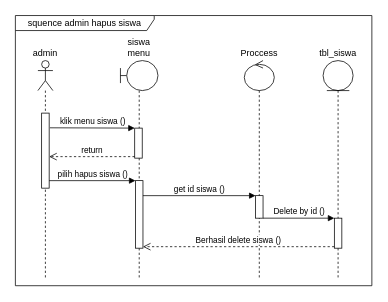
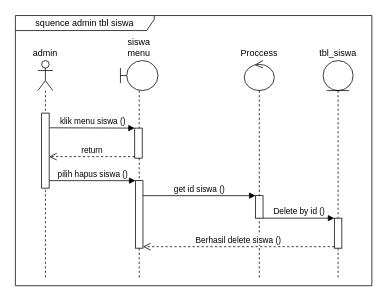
(85, 23) -> (85, 23)
